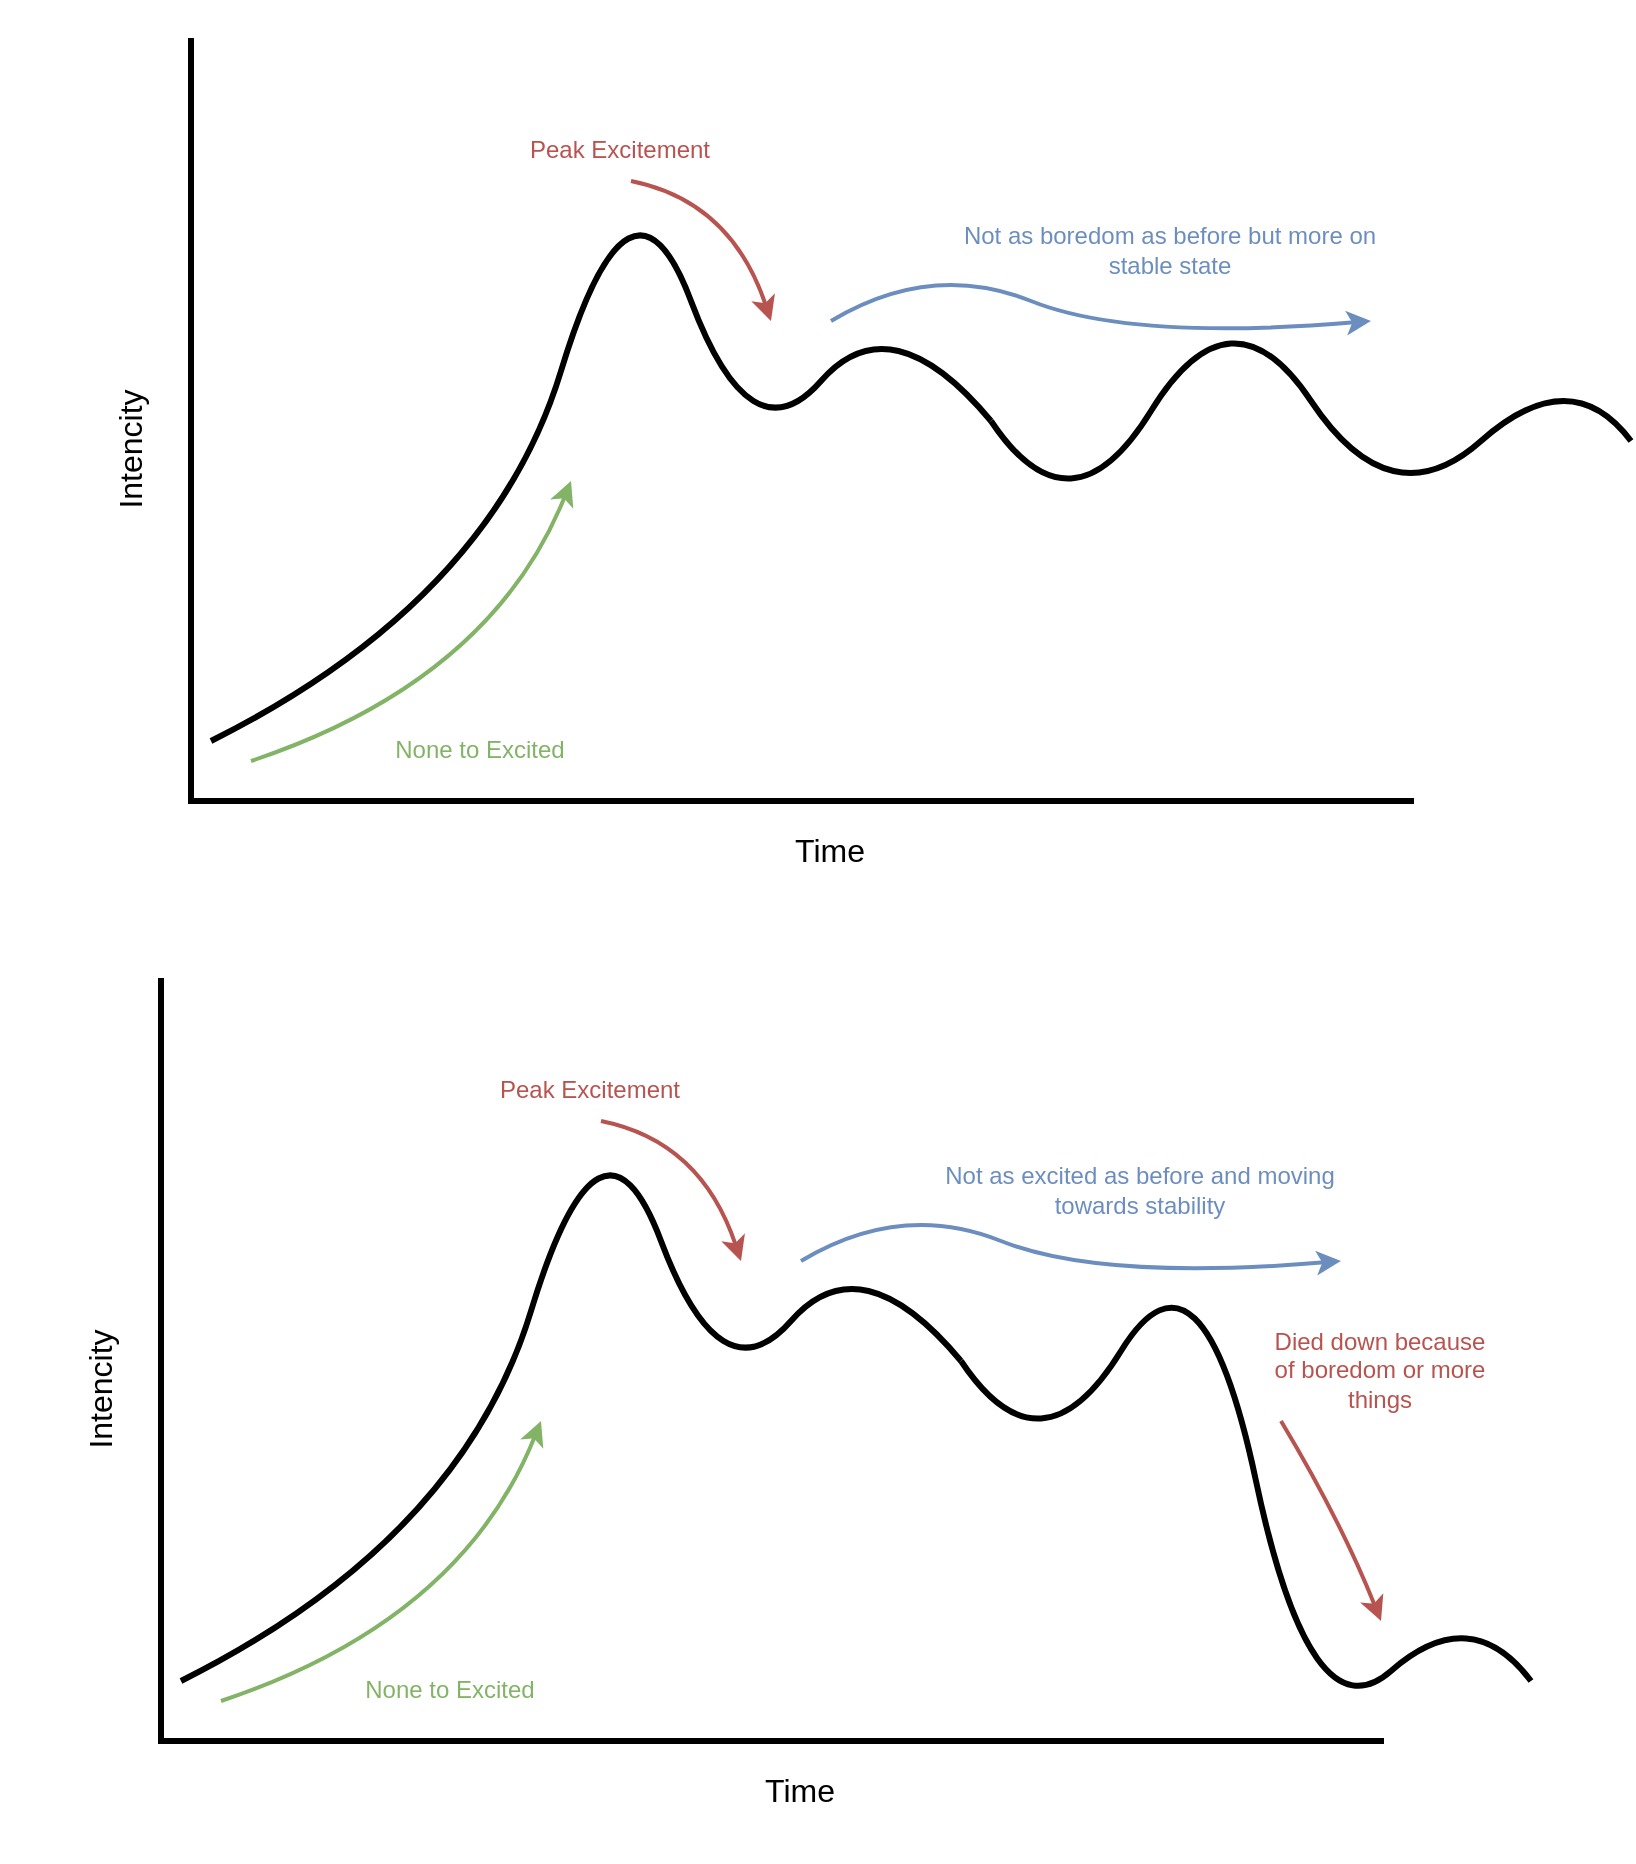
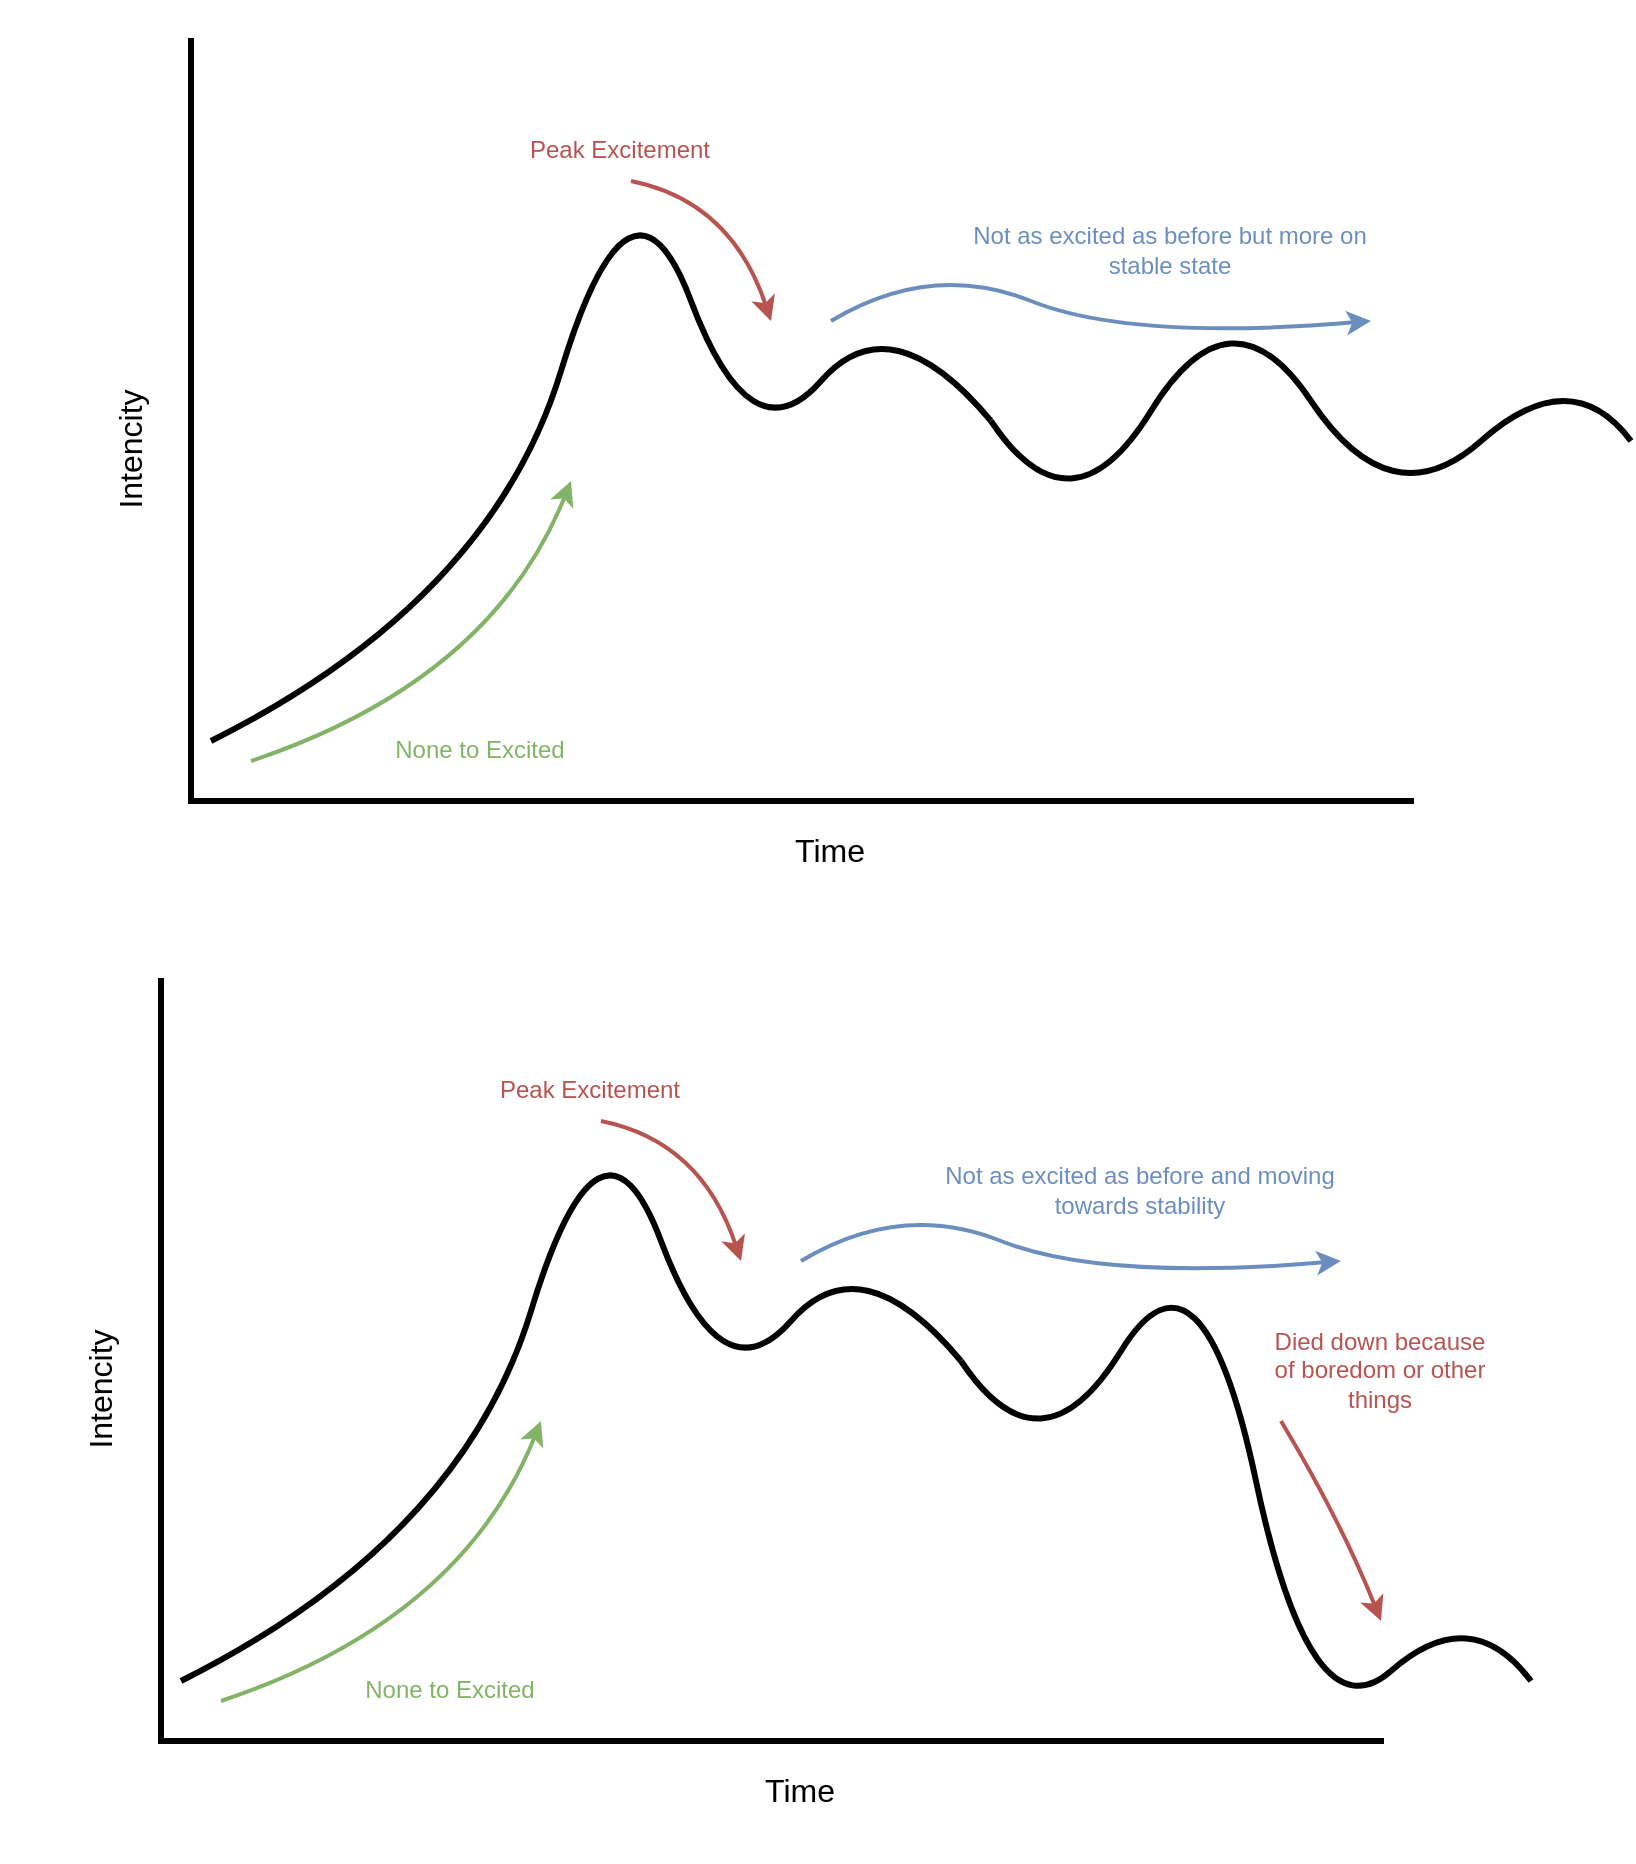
(1171, 251) -> (1171, 251)
(1381, 1371) -> (1381, 1371)
